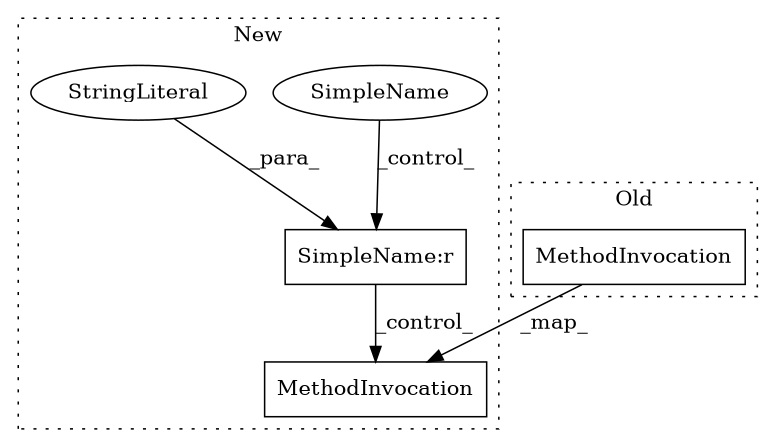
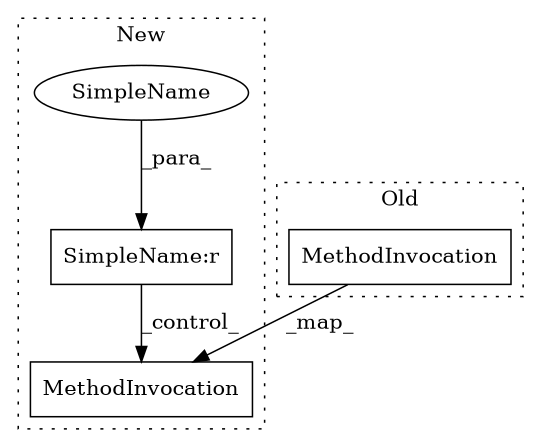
(138, 93) -> none
(426, 159) -> (176, 159)
